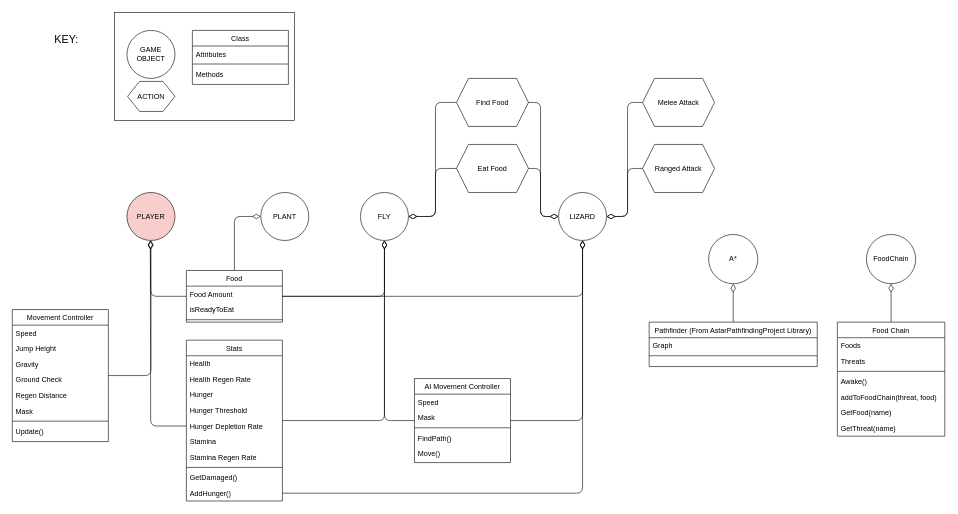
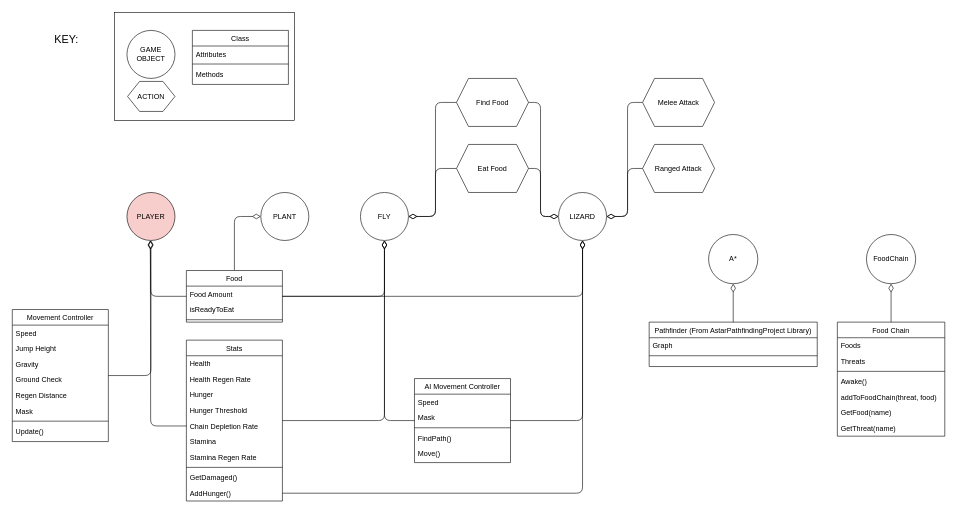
(228, 426) -> (225, 426)
